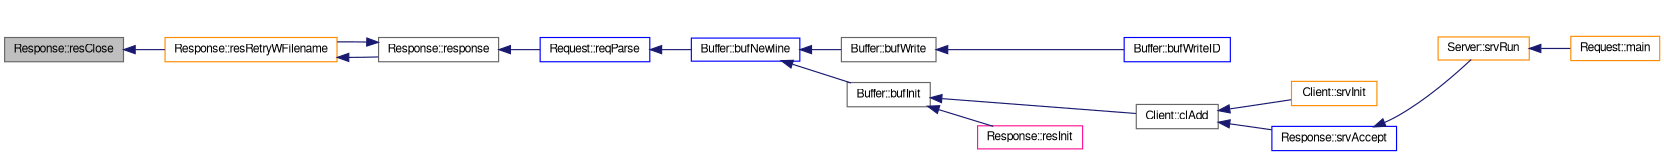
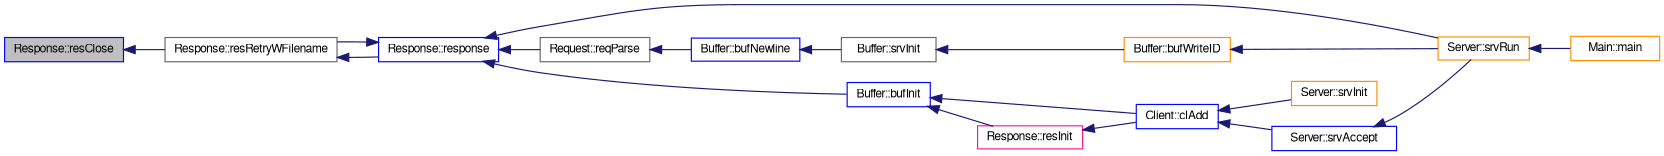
none -> (967, 5)
(1615, 48) -> (1615, 48)
none -> (1340, 49)
(64, 50) -> (64, 50)
(251, 50) -> (251, 50)
(439, 50) -> (439, 50)
(595, 50) -> (595, 50)
(889, 50) -> (889, 50)
(1177, 50) -> (1177, 50)
(822, 74) -> (670, 86)
(1334, 93) -> (1334, 93)
(889, 95) -> (889, 95)
(1177, 117) -> (1177, 117)
none -> (1115, 125)
(1334, 138) -> (1334, 138)
